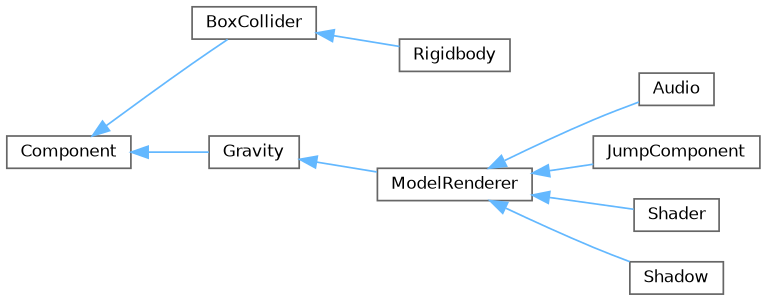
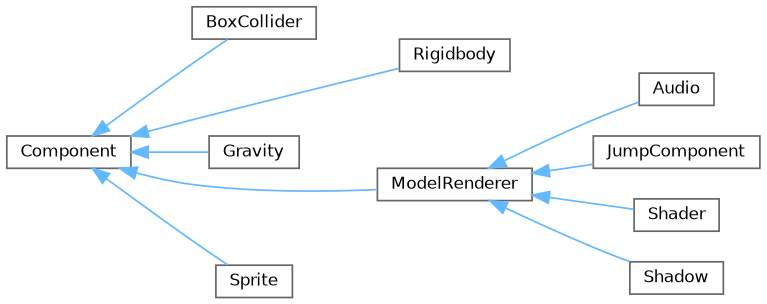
(367, 41) -> (273, 99)
(347, 167) -> (256, 190)
none -> (254, 281)
